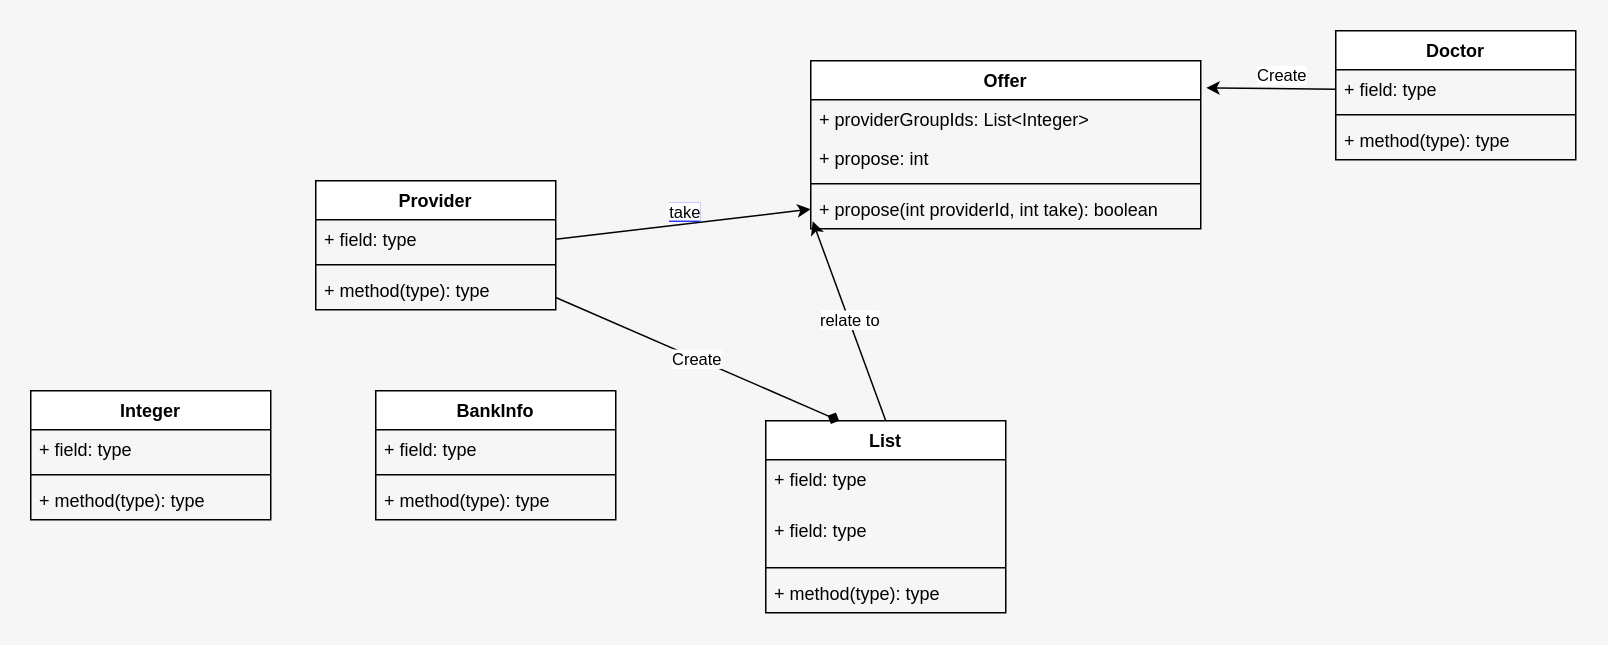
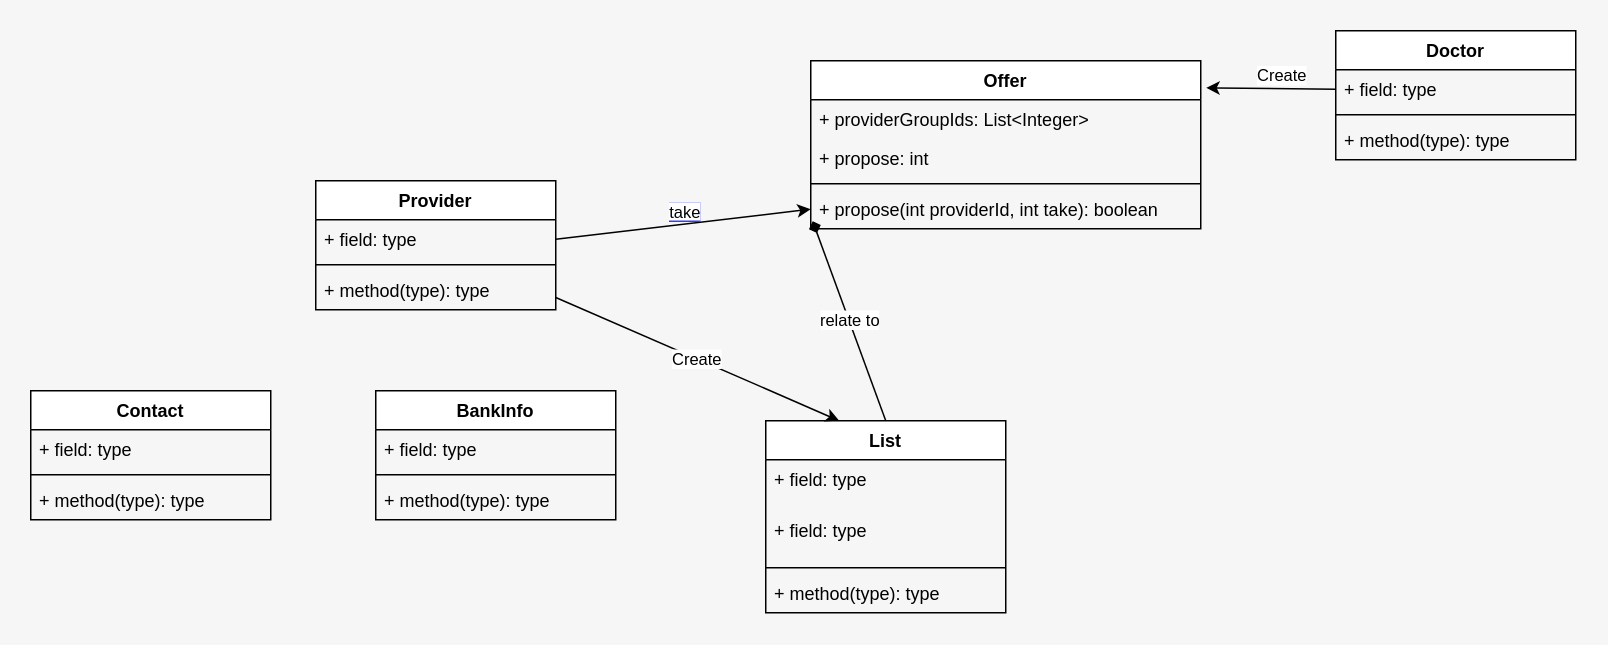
(817, 232) -> (817, 232)
(150, 411) -> (150, 411)
(828, 416) -> (829, 416)
